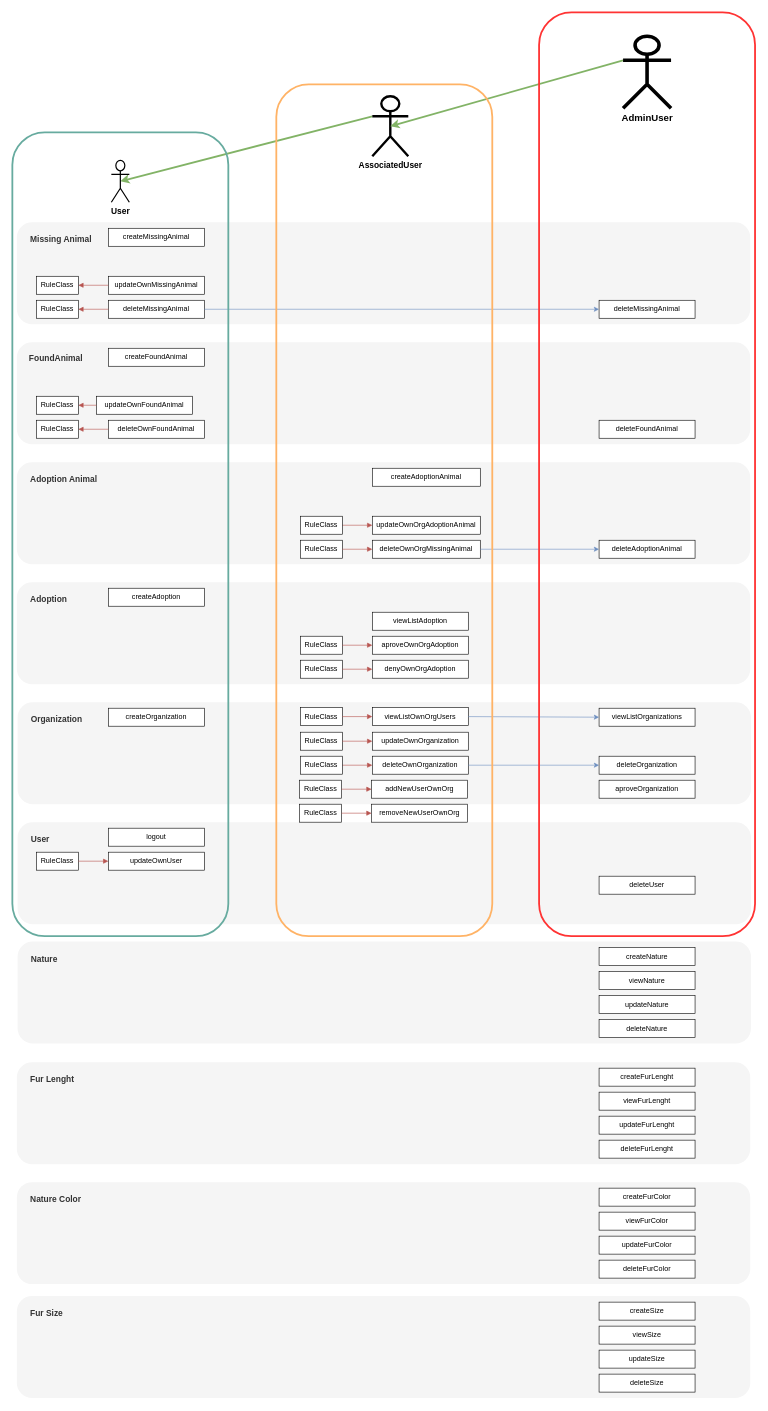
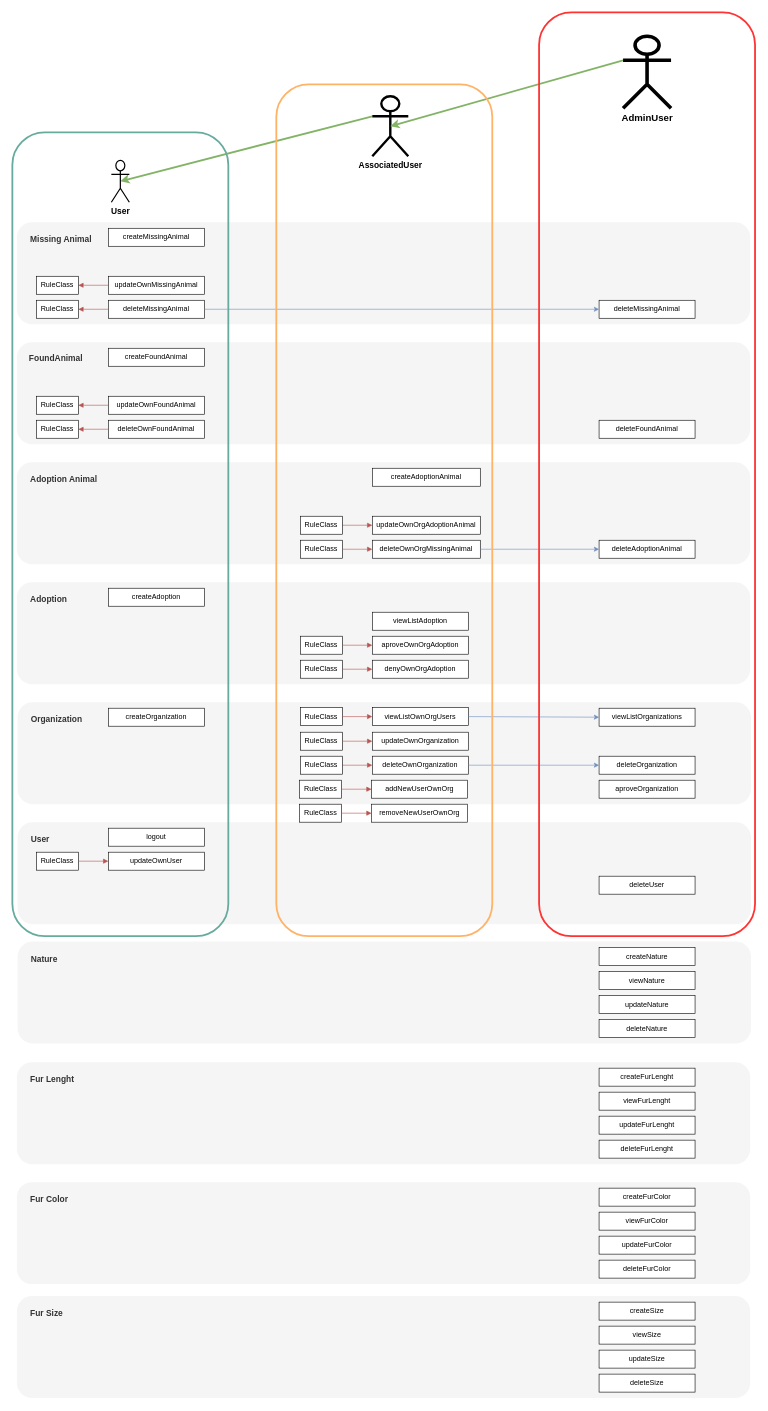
(144, 405) -> (156, 405)
(53, 1191) -> (47, 1191)
